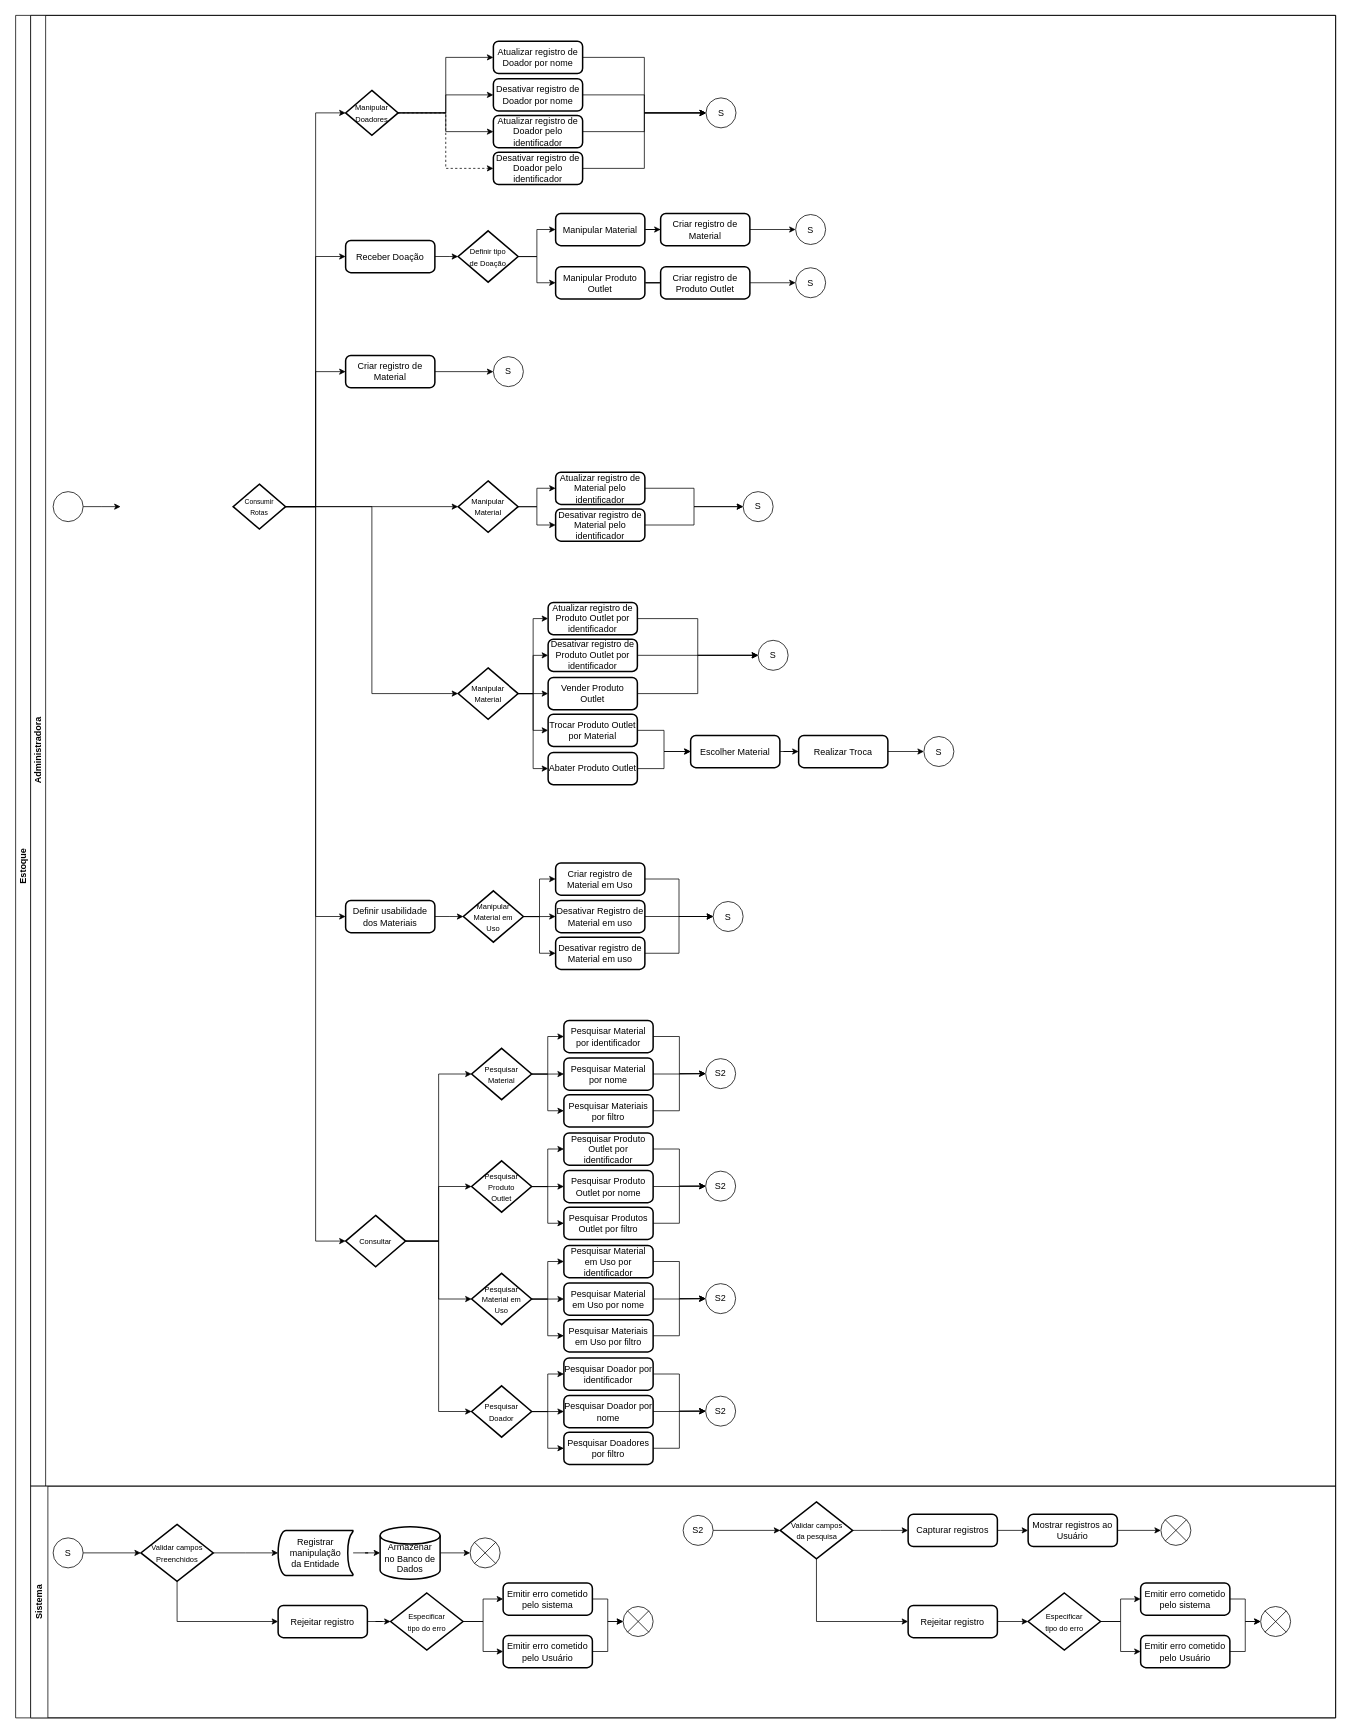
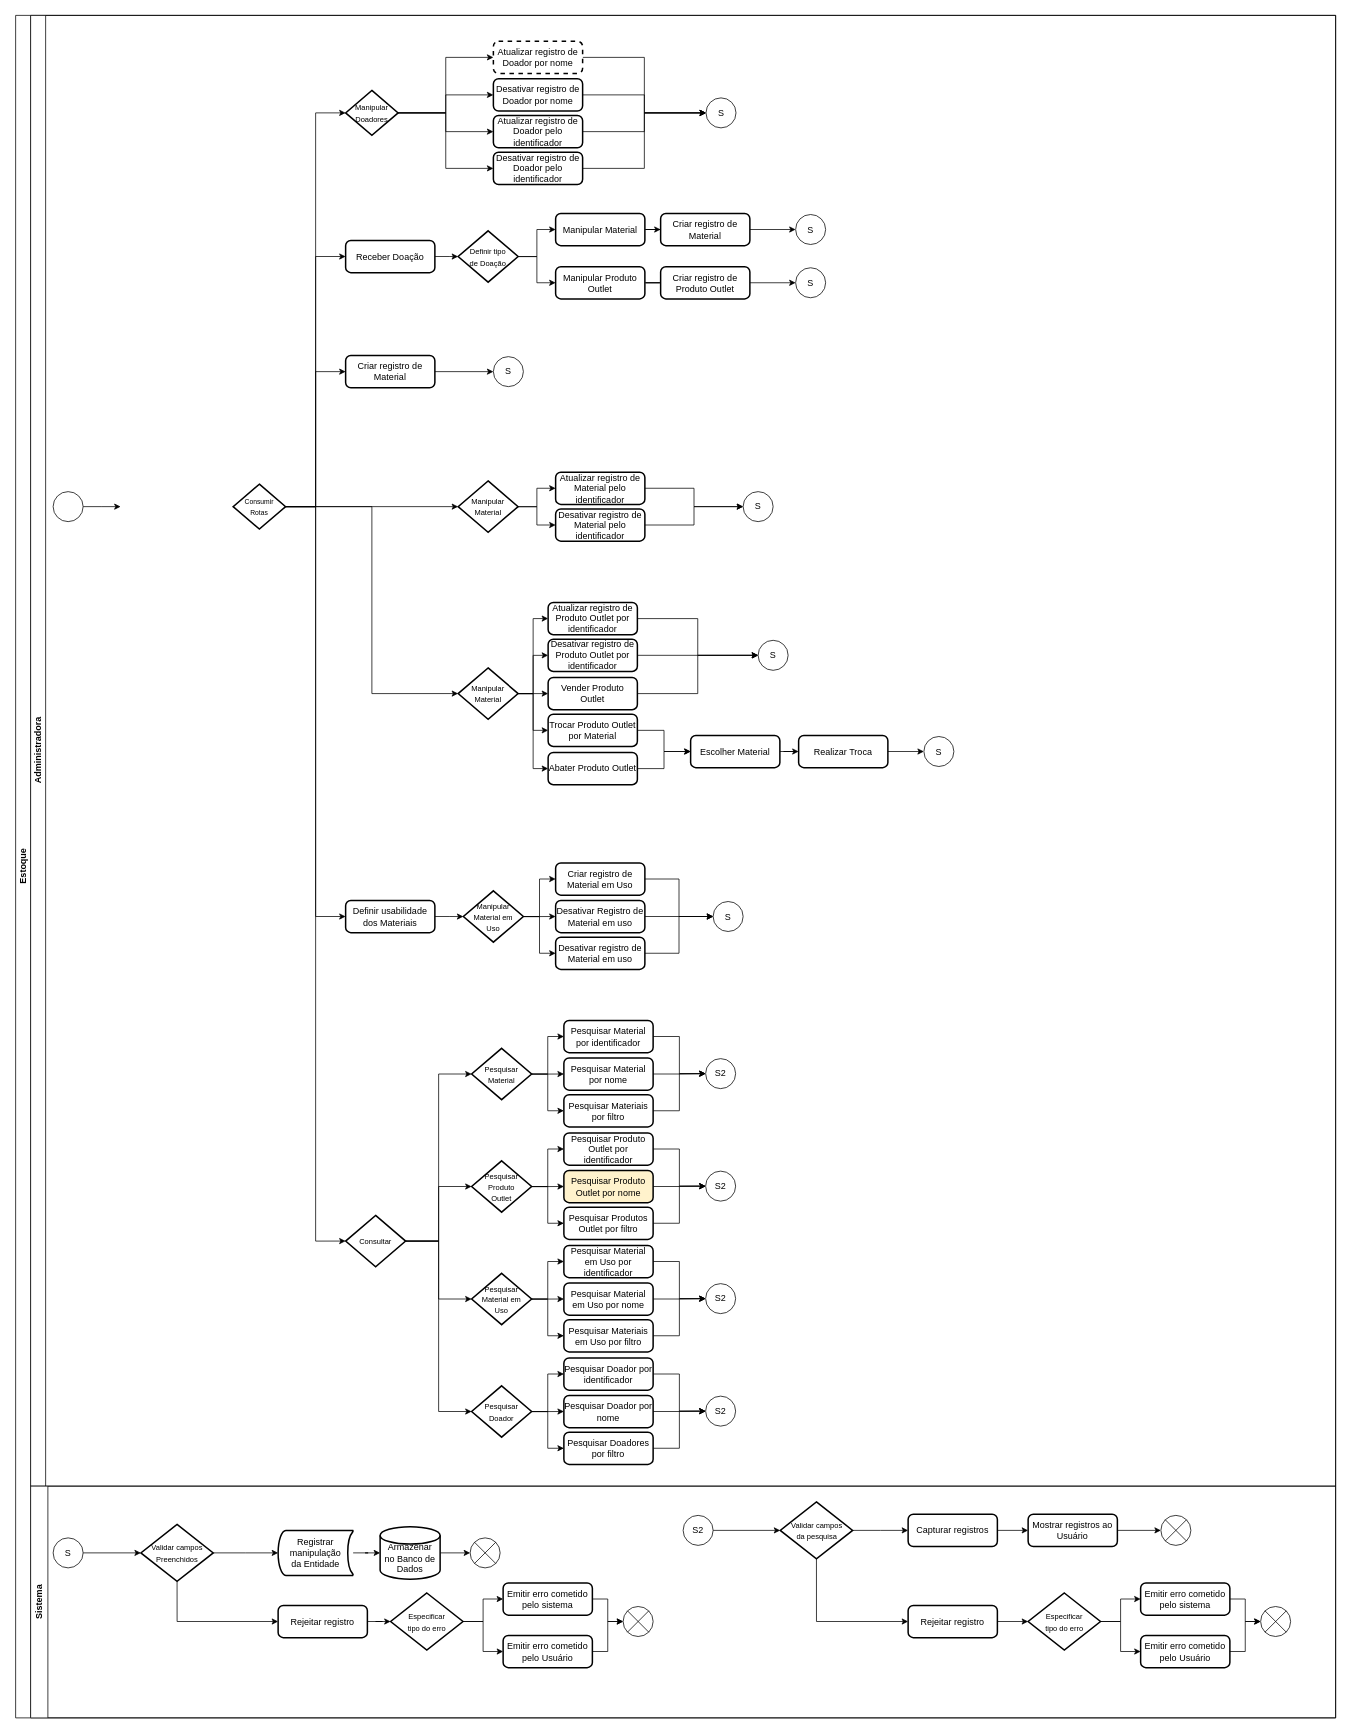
(538, 57) -> (538, 57)
(449, 168) -> (449, 168)
(608, 1187) -> (608, 1187)
